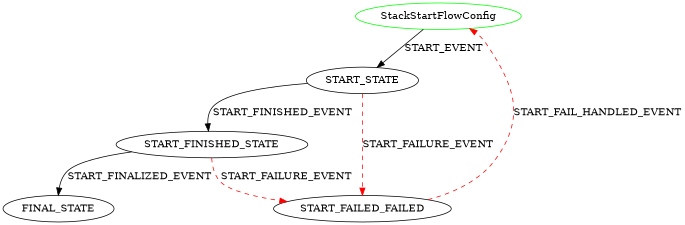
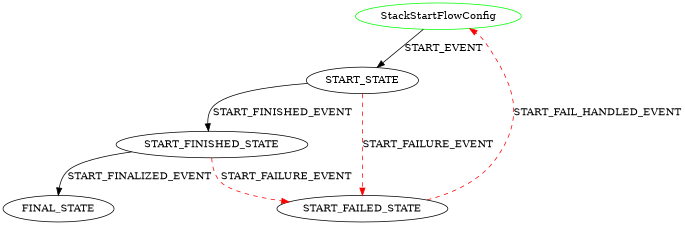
(362, 209) -> (362, 209)
